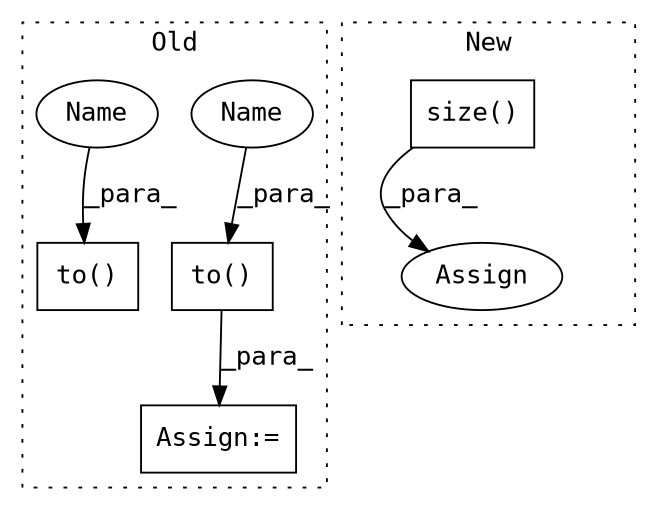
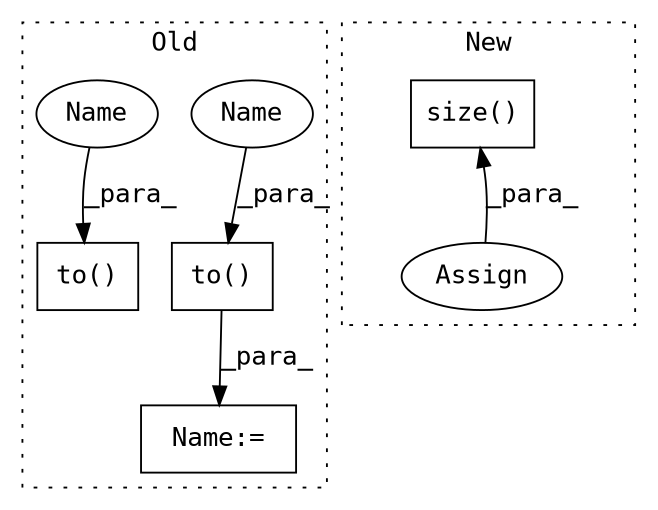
(381, 194) -> (487, 205)
(219, 439) -> (219, 439)
